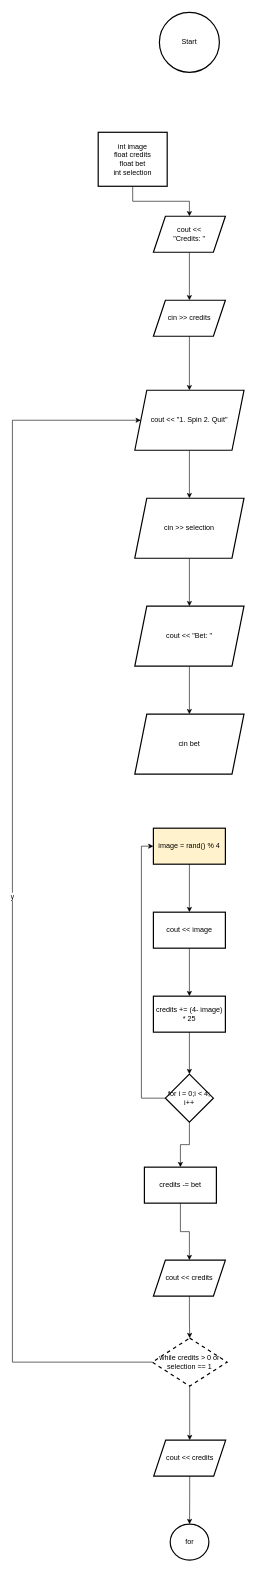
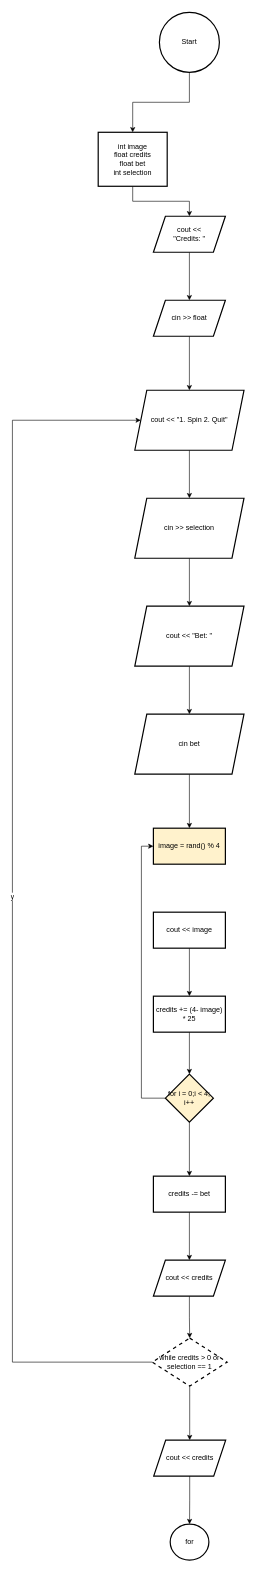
none -> (189, 88)
(189, 318) -> (189, 318)
none -> (189, 799)
(189, 886) -> none
(189, 1098) -> (189, 1098)
(180, 1185) -> (189, 1194)
